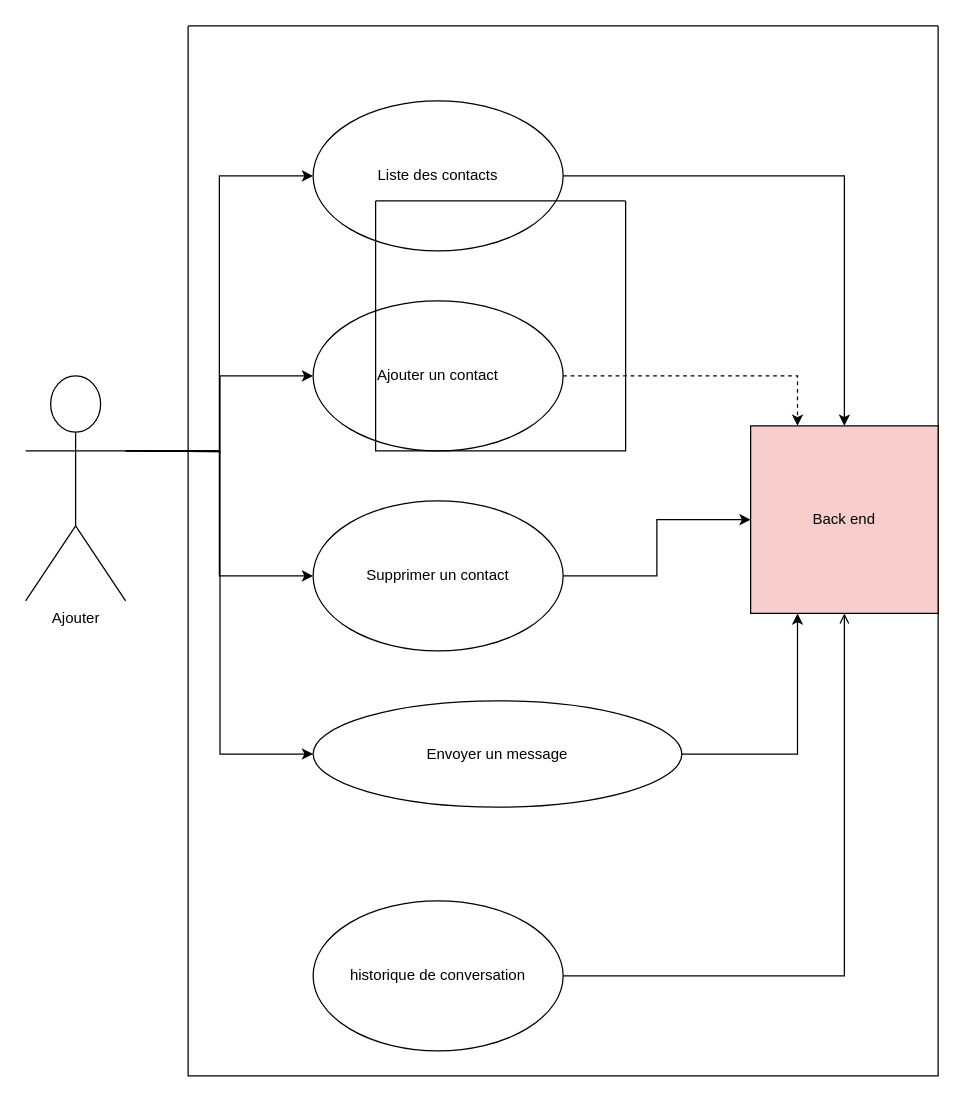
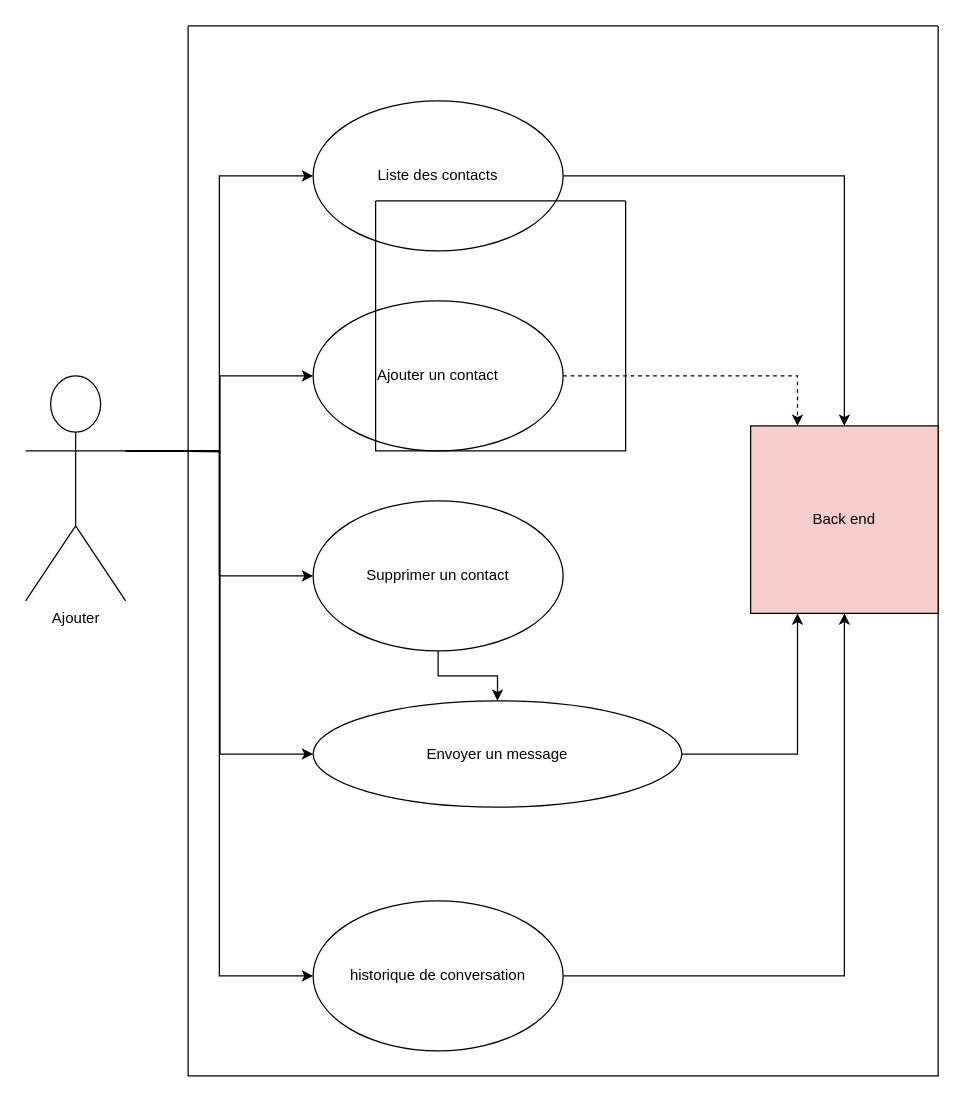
(657, 552) -> (463, 676)
(844, 620) -> (844, 623)
none -> (219, 907)
